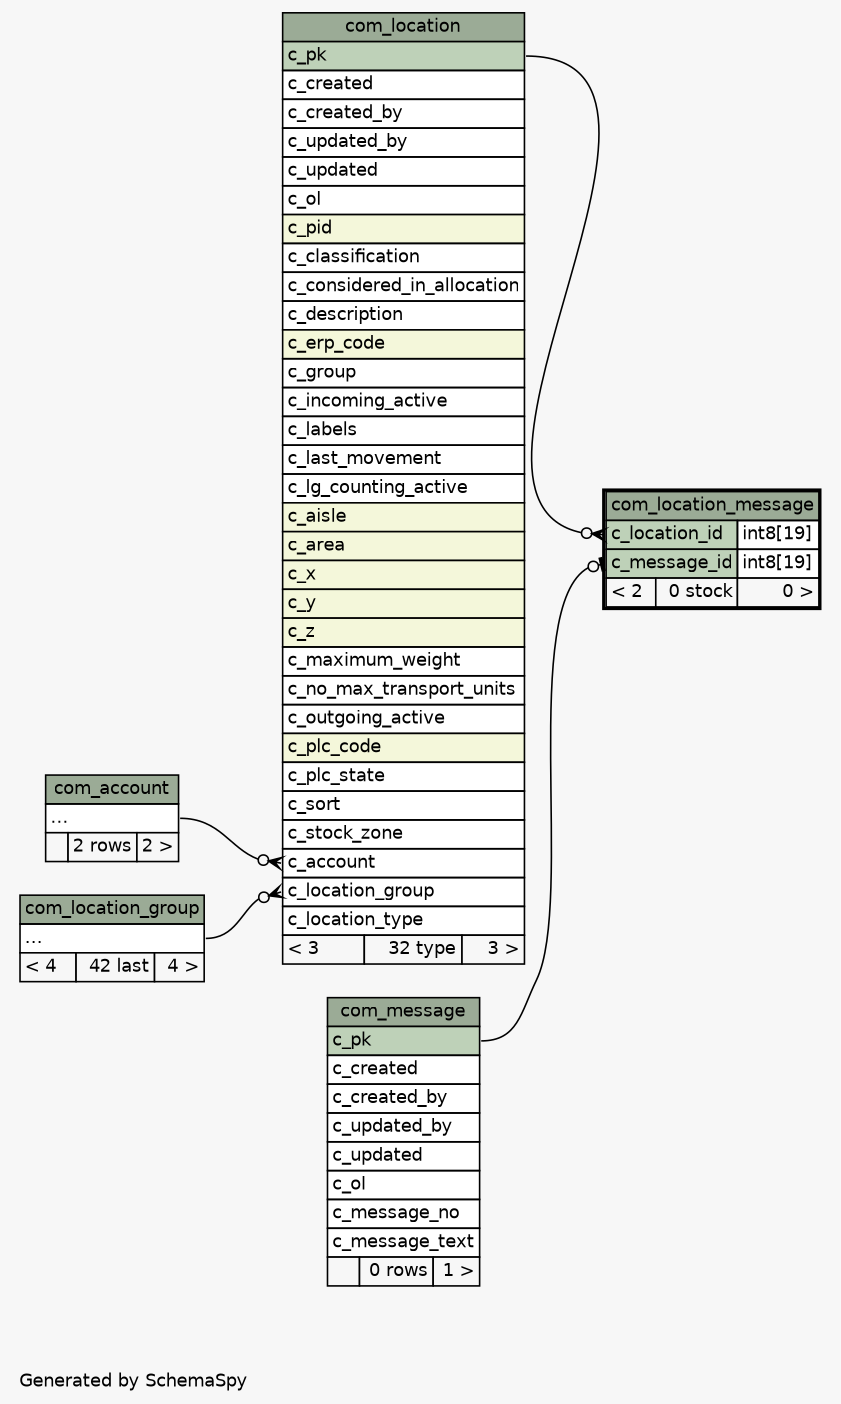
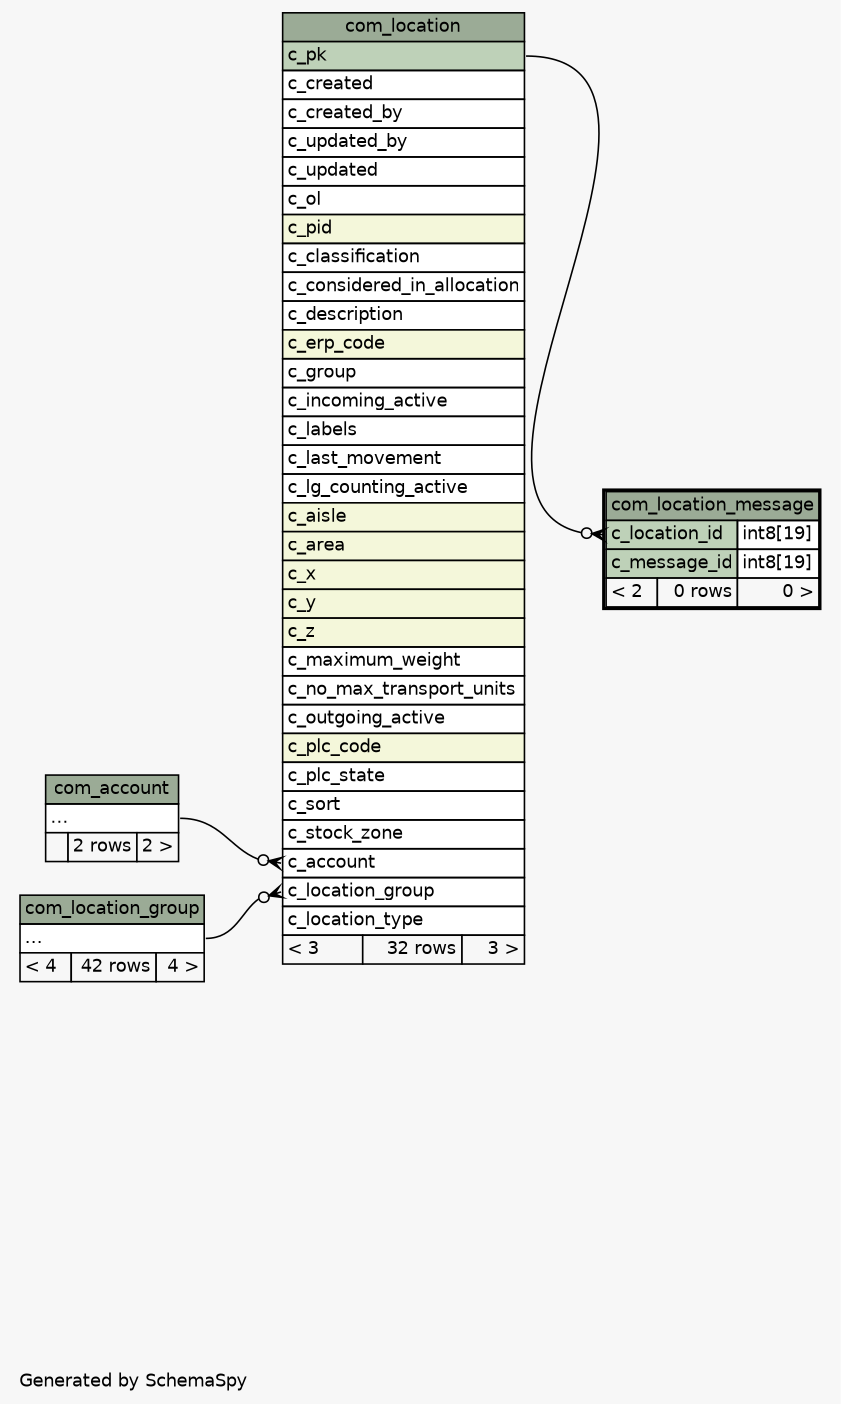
(701, 592) -> (703, 592)
(423, 949) -> (422, 949)
(119, 966) -> (116, 966)
(403, 1142) -> none
